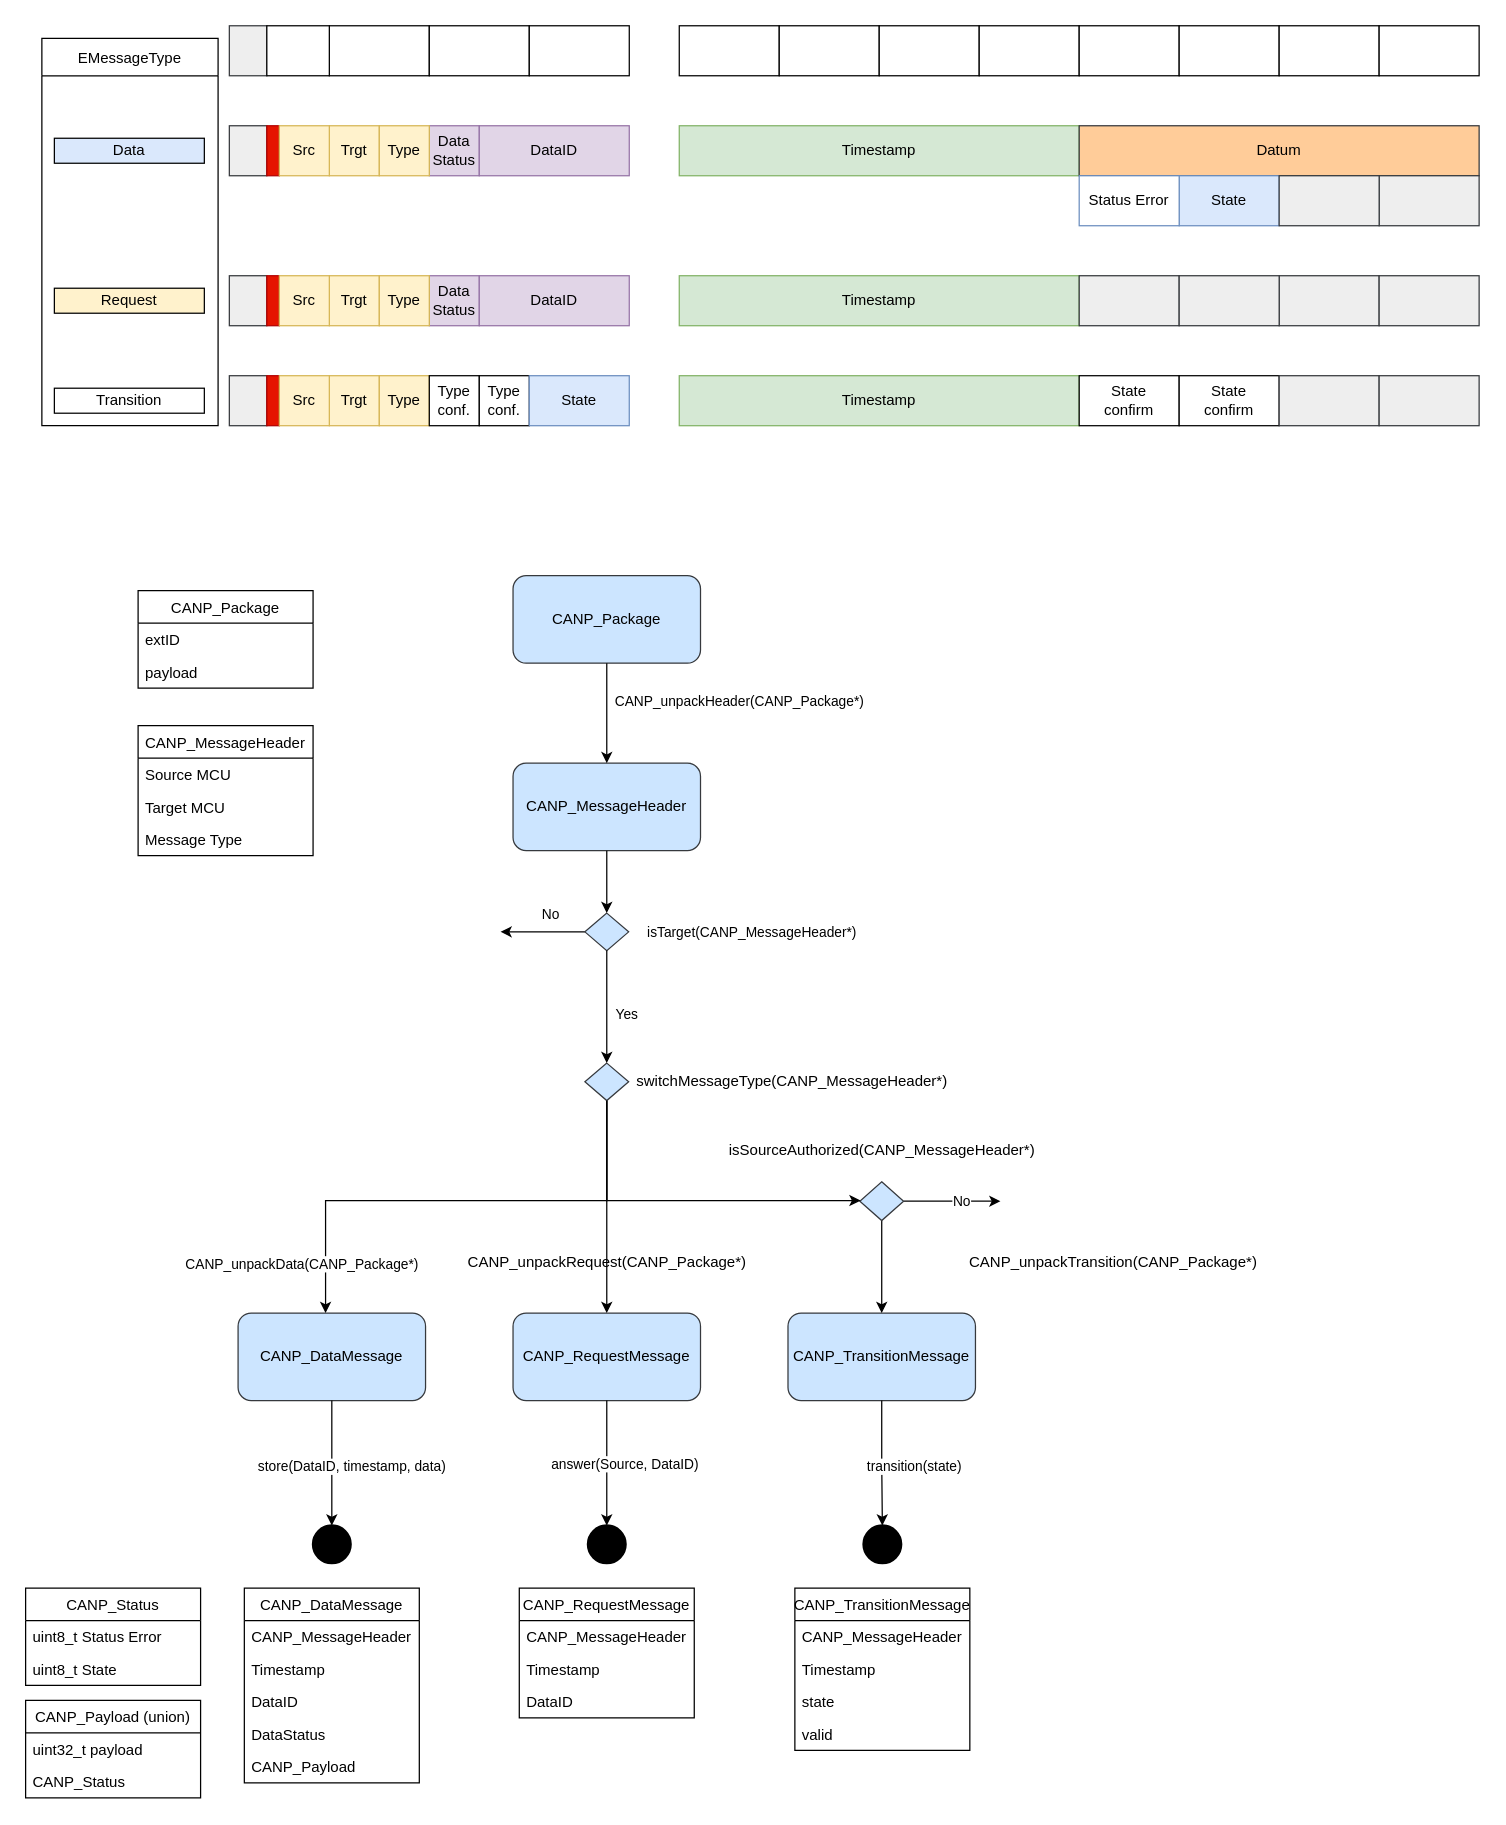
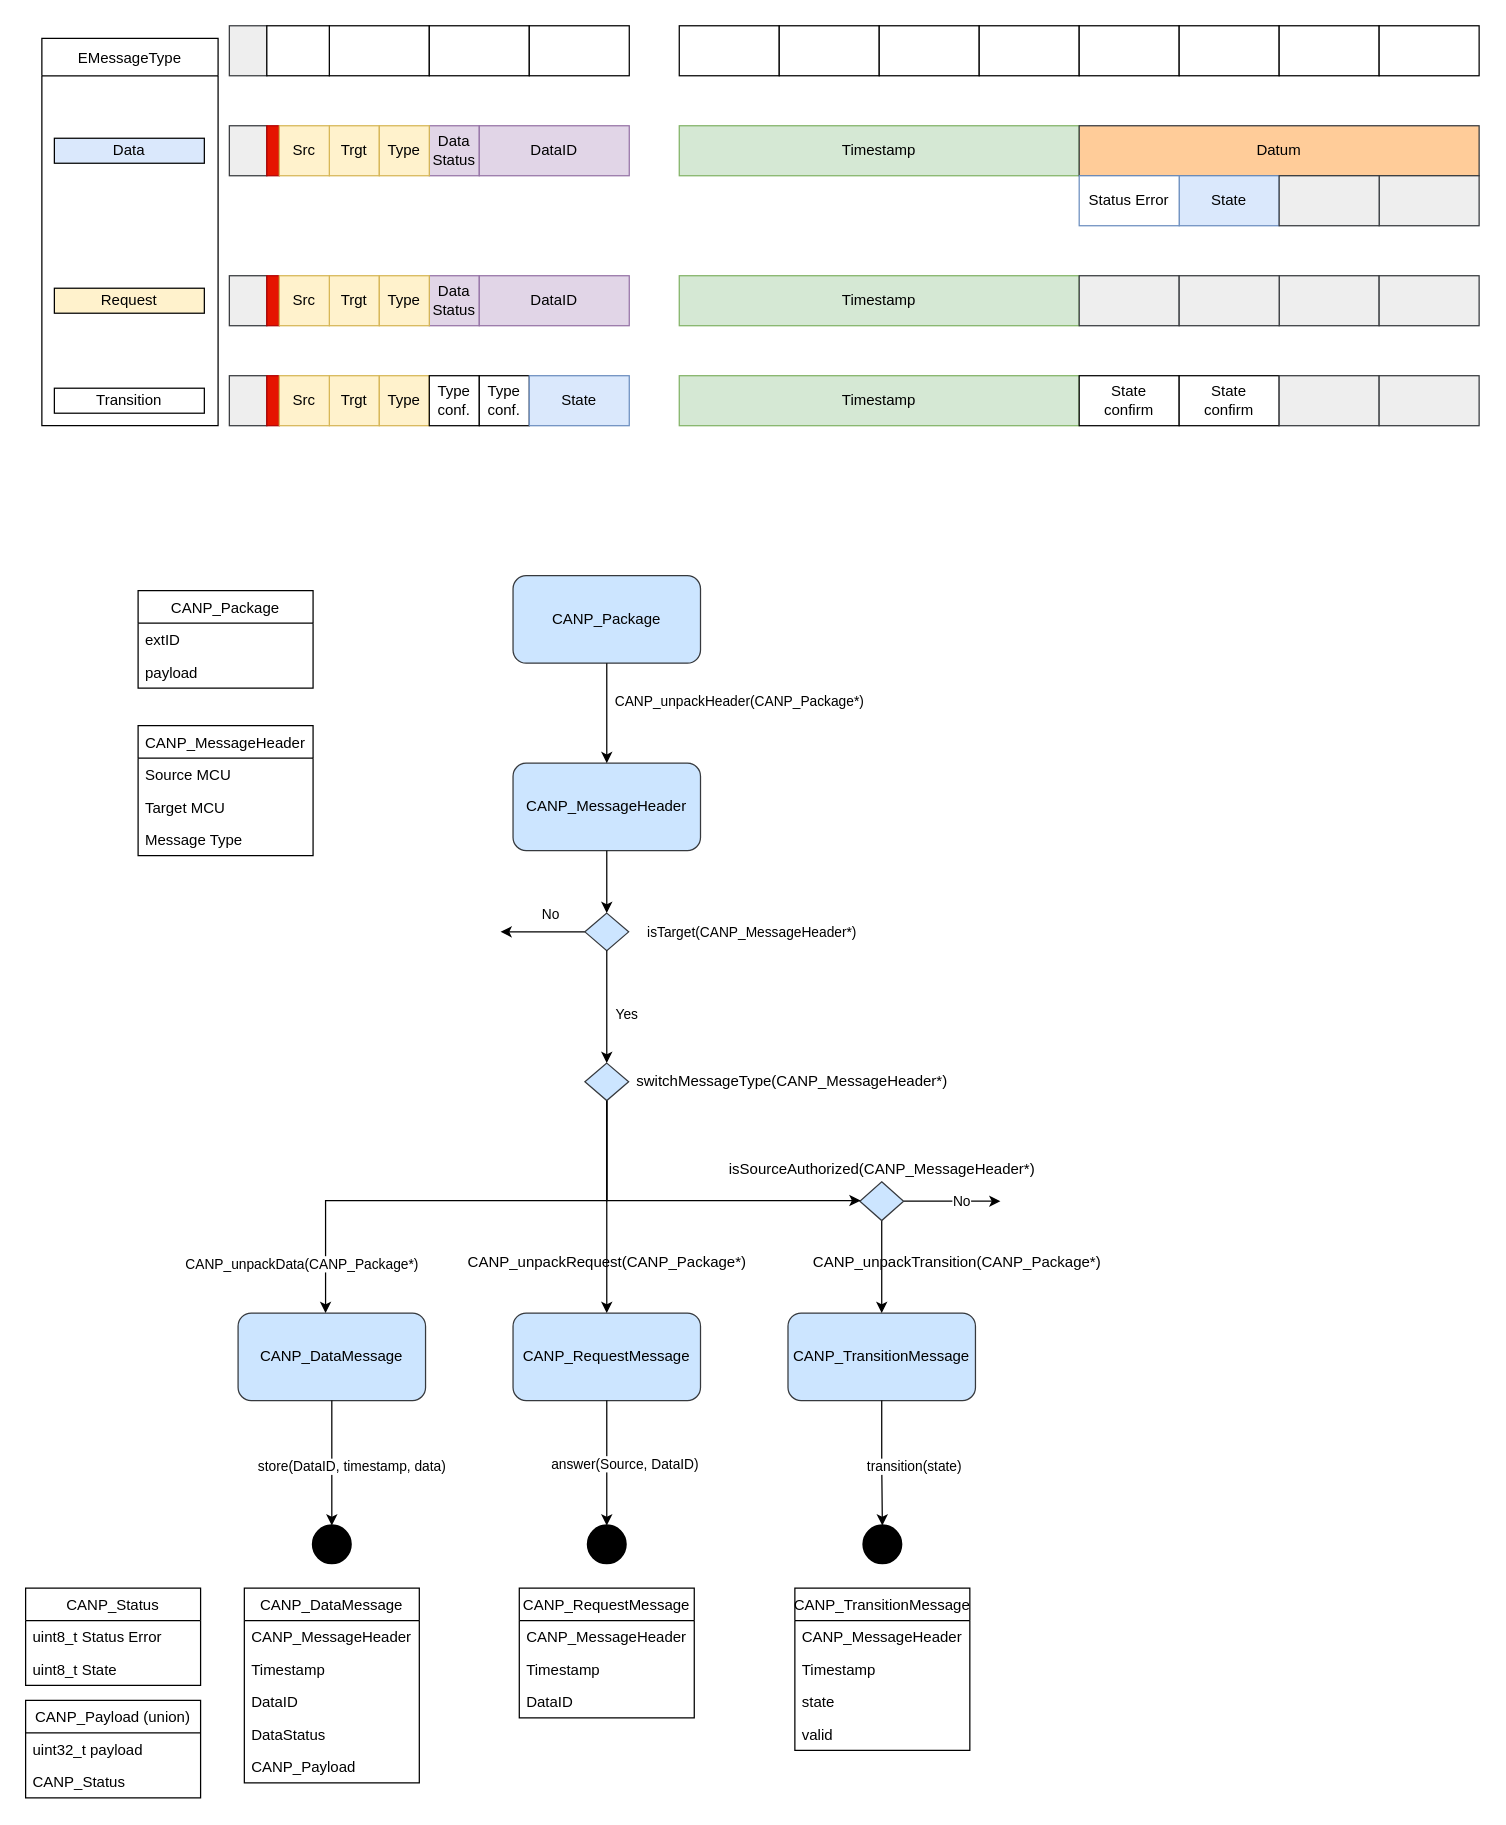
(882, 1151) -> (882, 1169)
(1113, 1263) -> (957, 1263)
